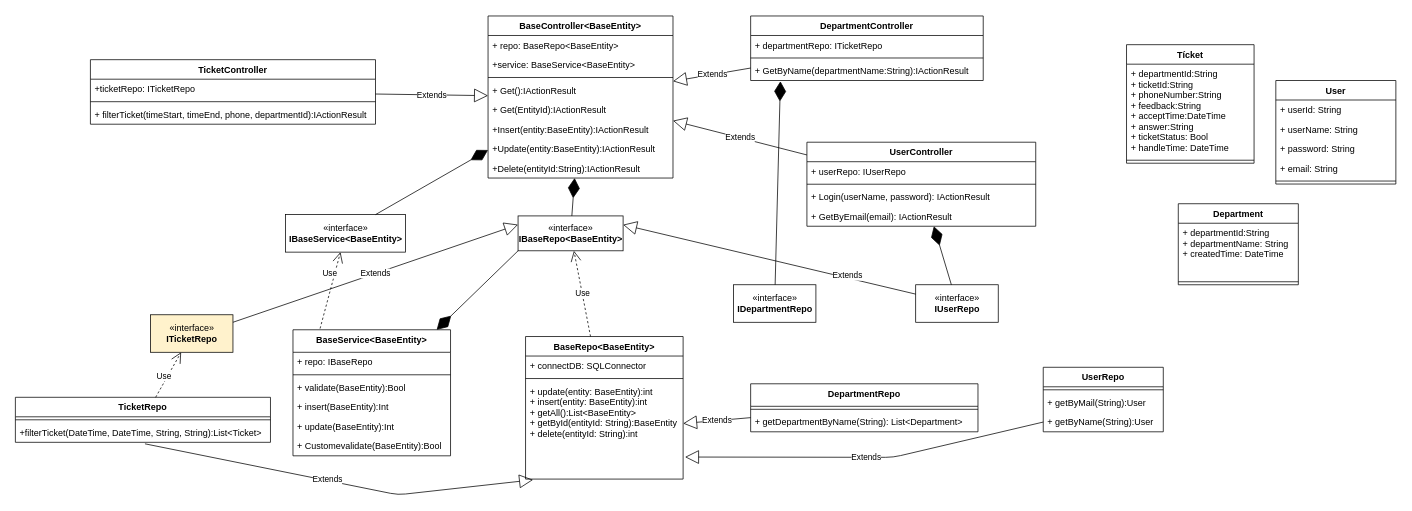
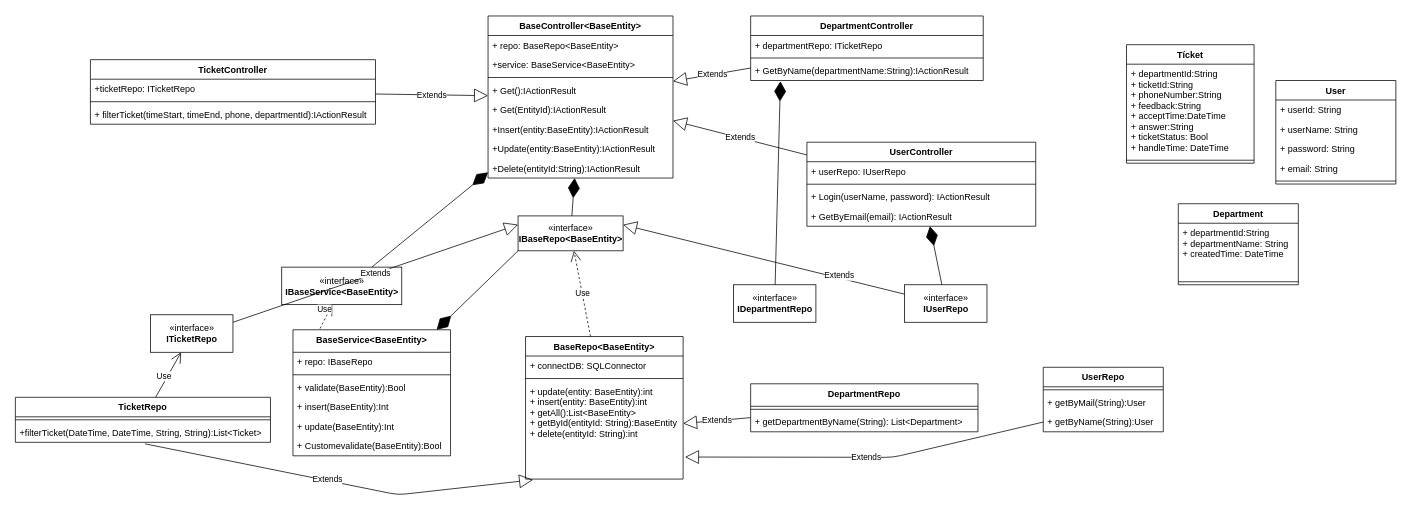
(345, 233) -> (342, 286)
(957, 303) -> (945, 303)
(192, 333) -> (192, 333)
(175, 363) -> (175, 363)
